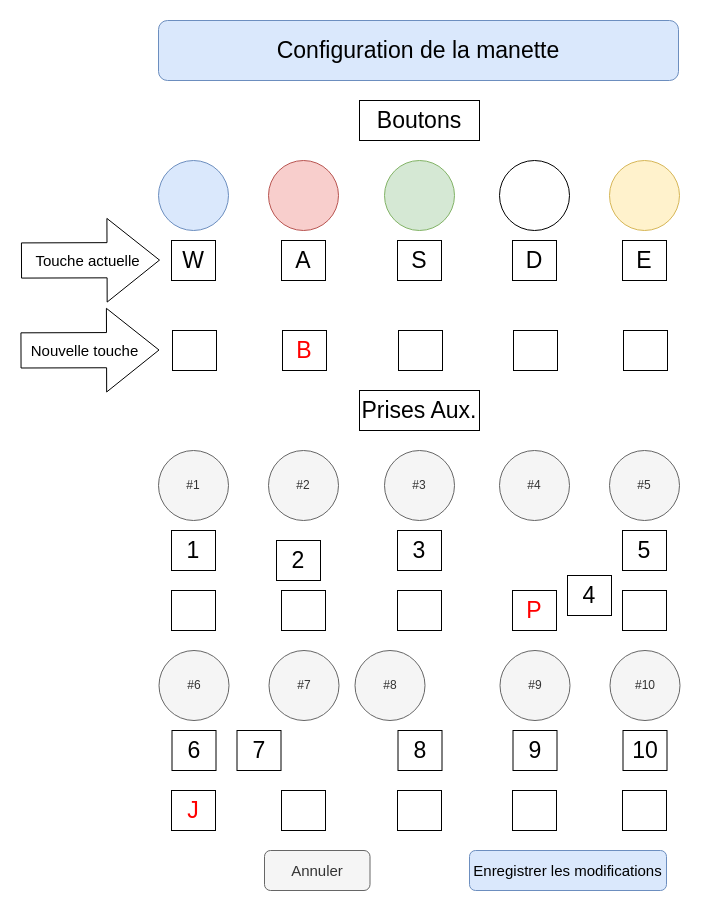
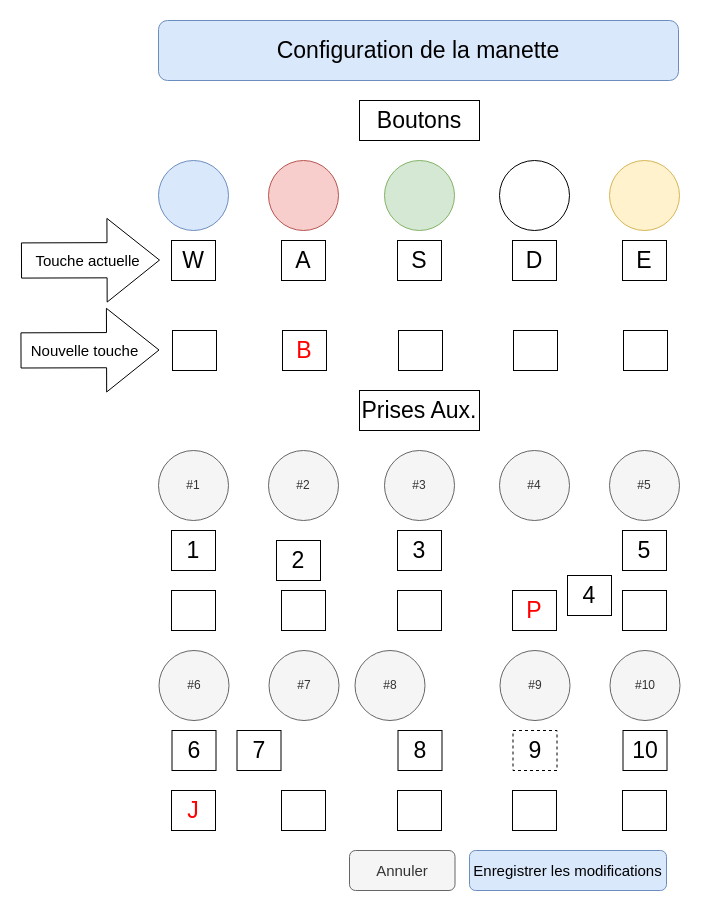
(535, 751) -> (535, 751)
(317, 871) -> (402, 871)
